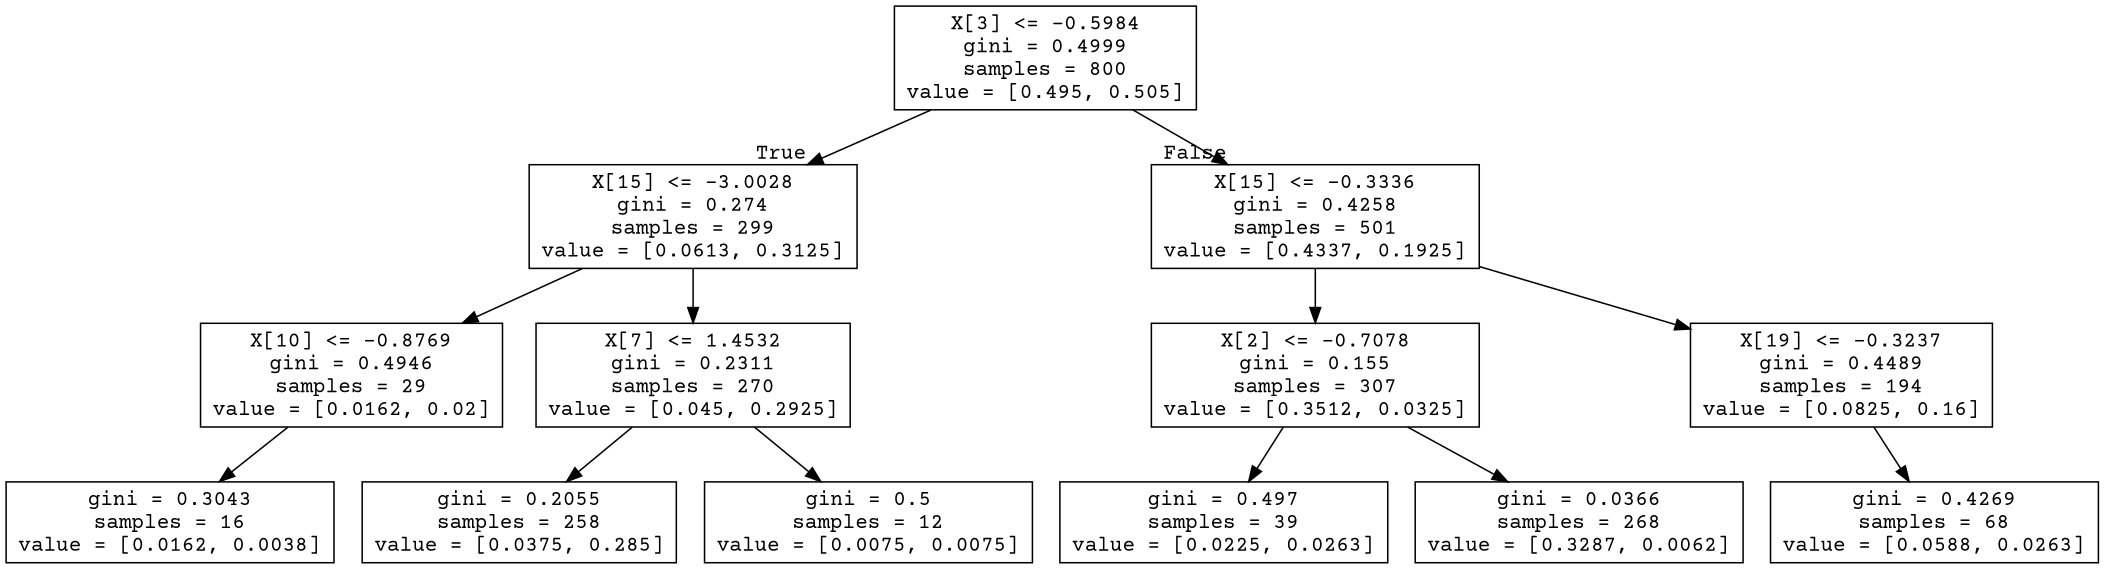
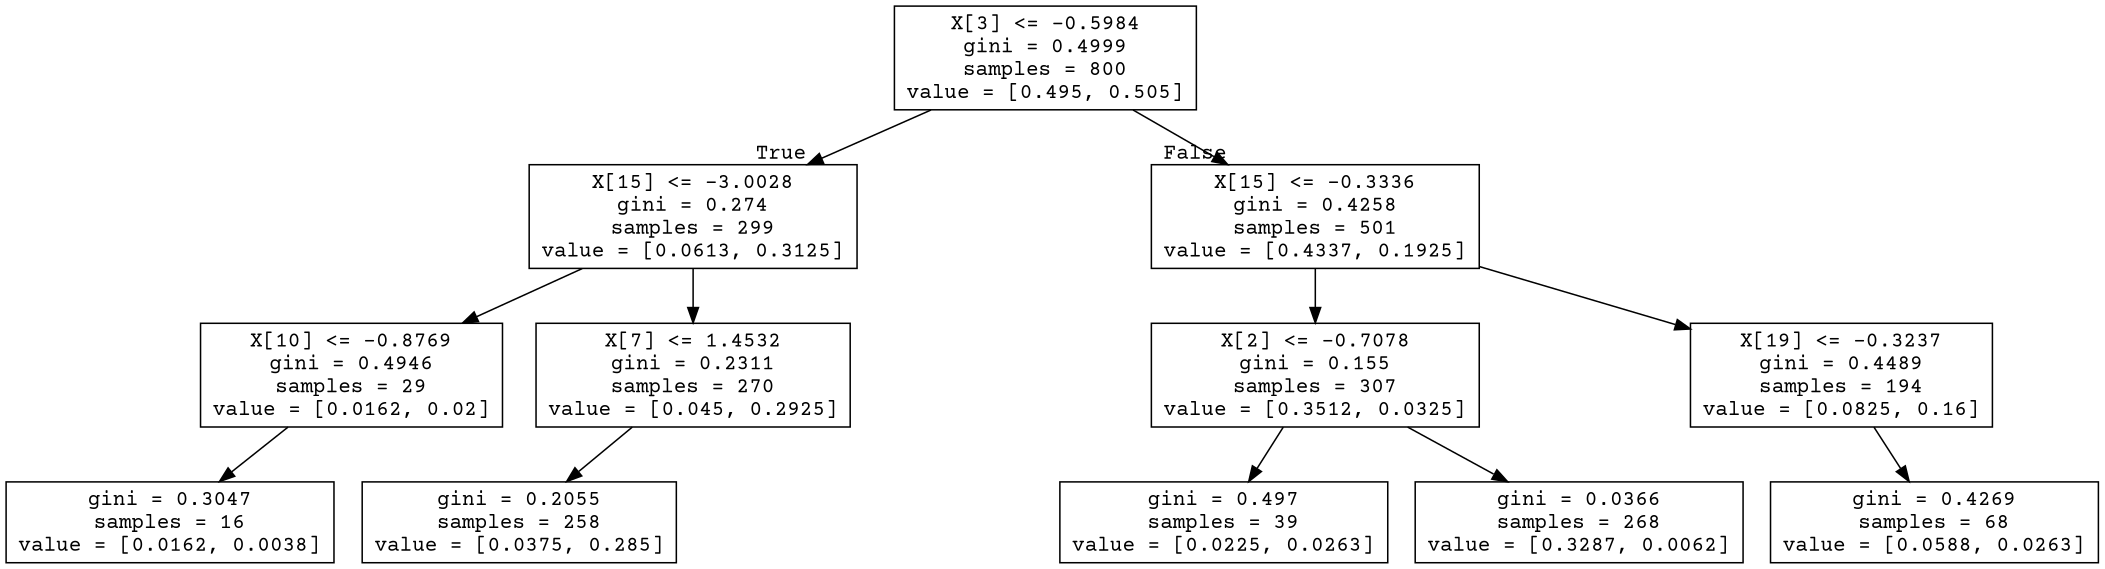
(170, 522) -> (170, 522)
(868, 522) -> none
